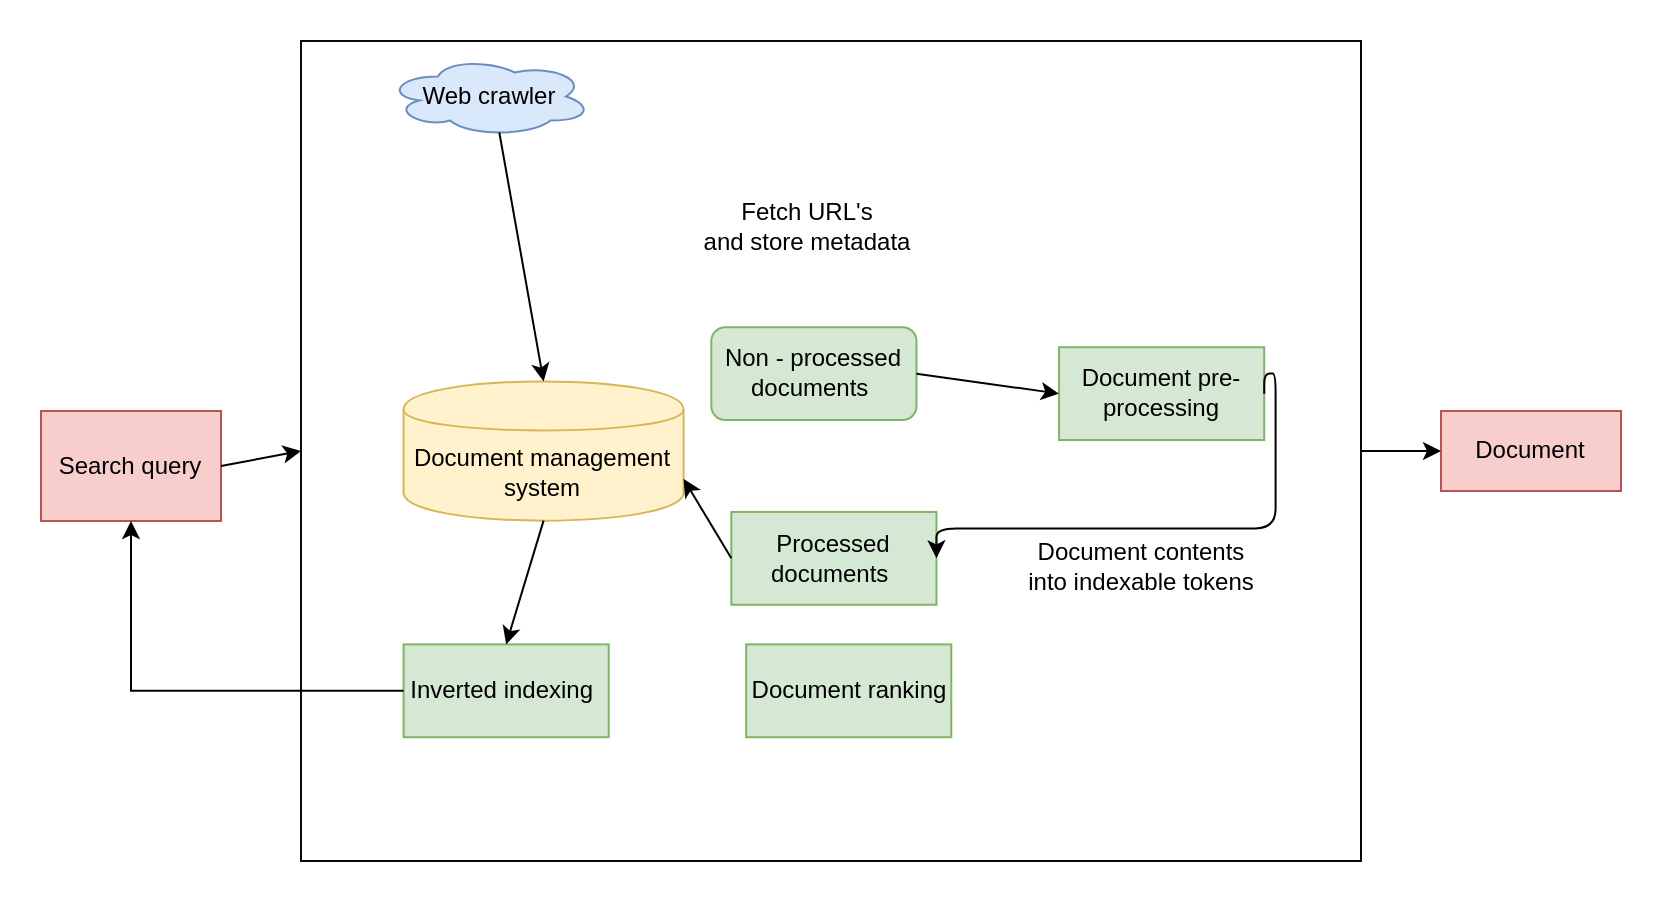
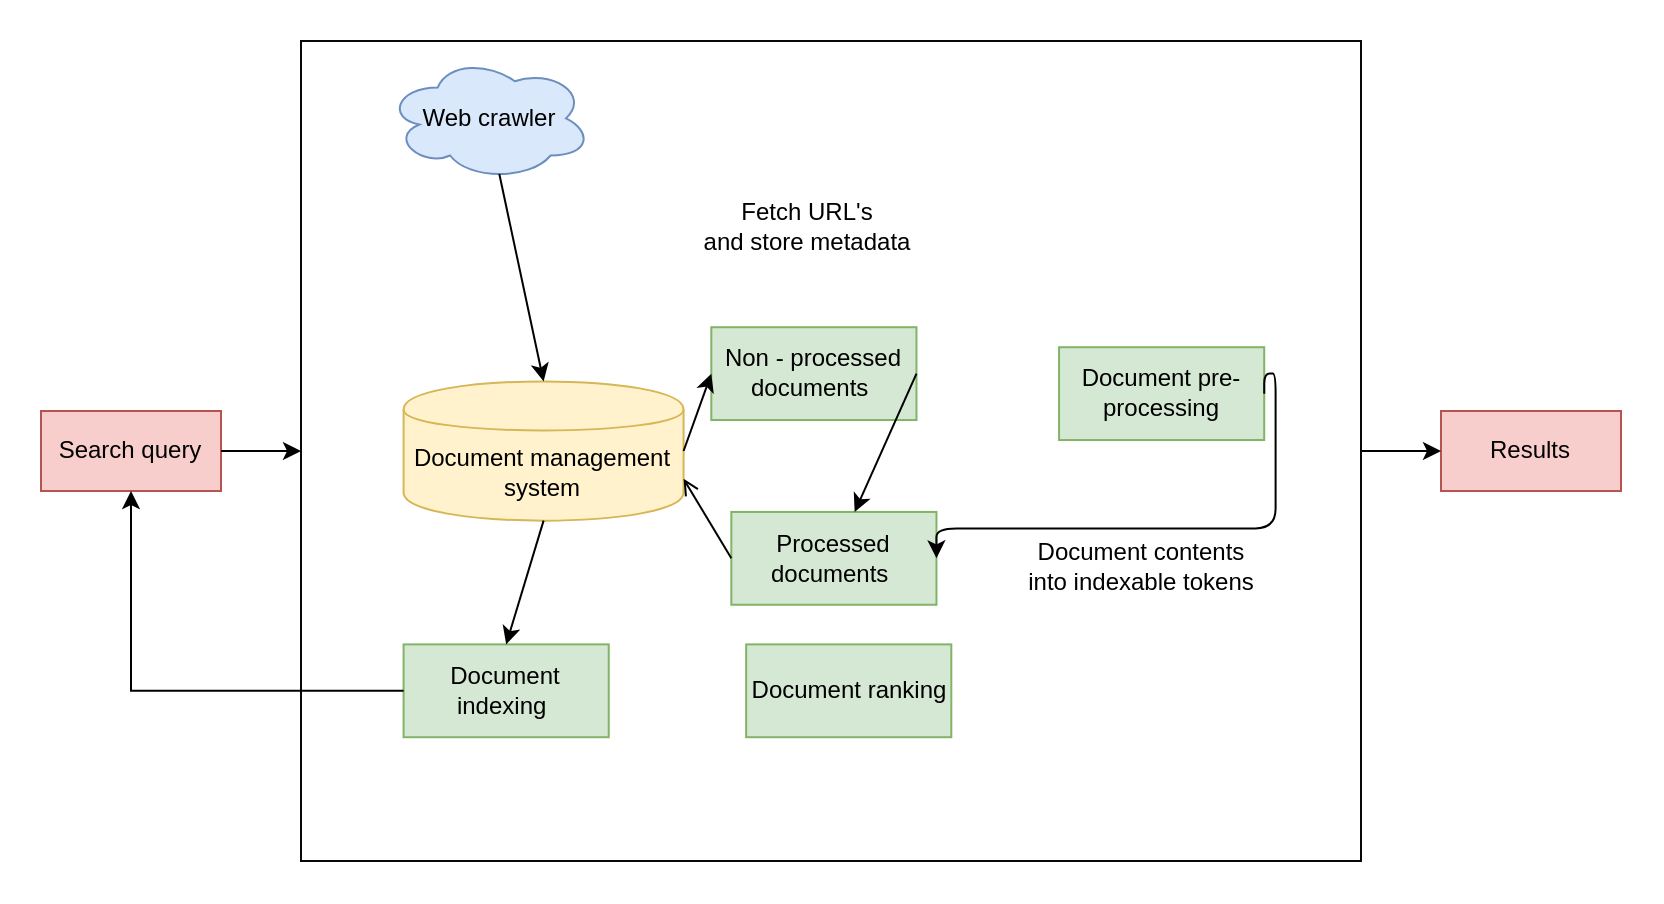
(489, 96) -> (489, 118)
(814, 374) -> (814, 374)
(981, 383) -> (888, 437)
none -> (695, 419)
(1531, 451) -> (1531, 451)
(131, 466) -> (131, 451)
(691, 491) -> (689, 488)
(506, 691) -> (506, 691)
